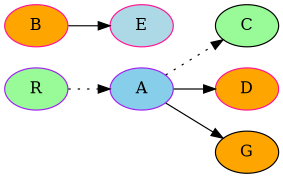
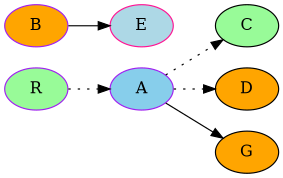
(36, 26) -> (36, 26)
(189, 89) -> (189, 89)
(247, 89) -> (247, 89)
